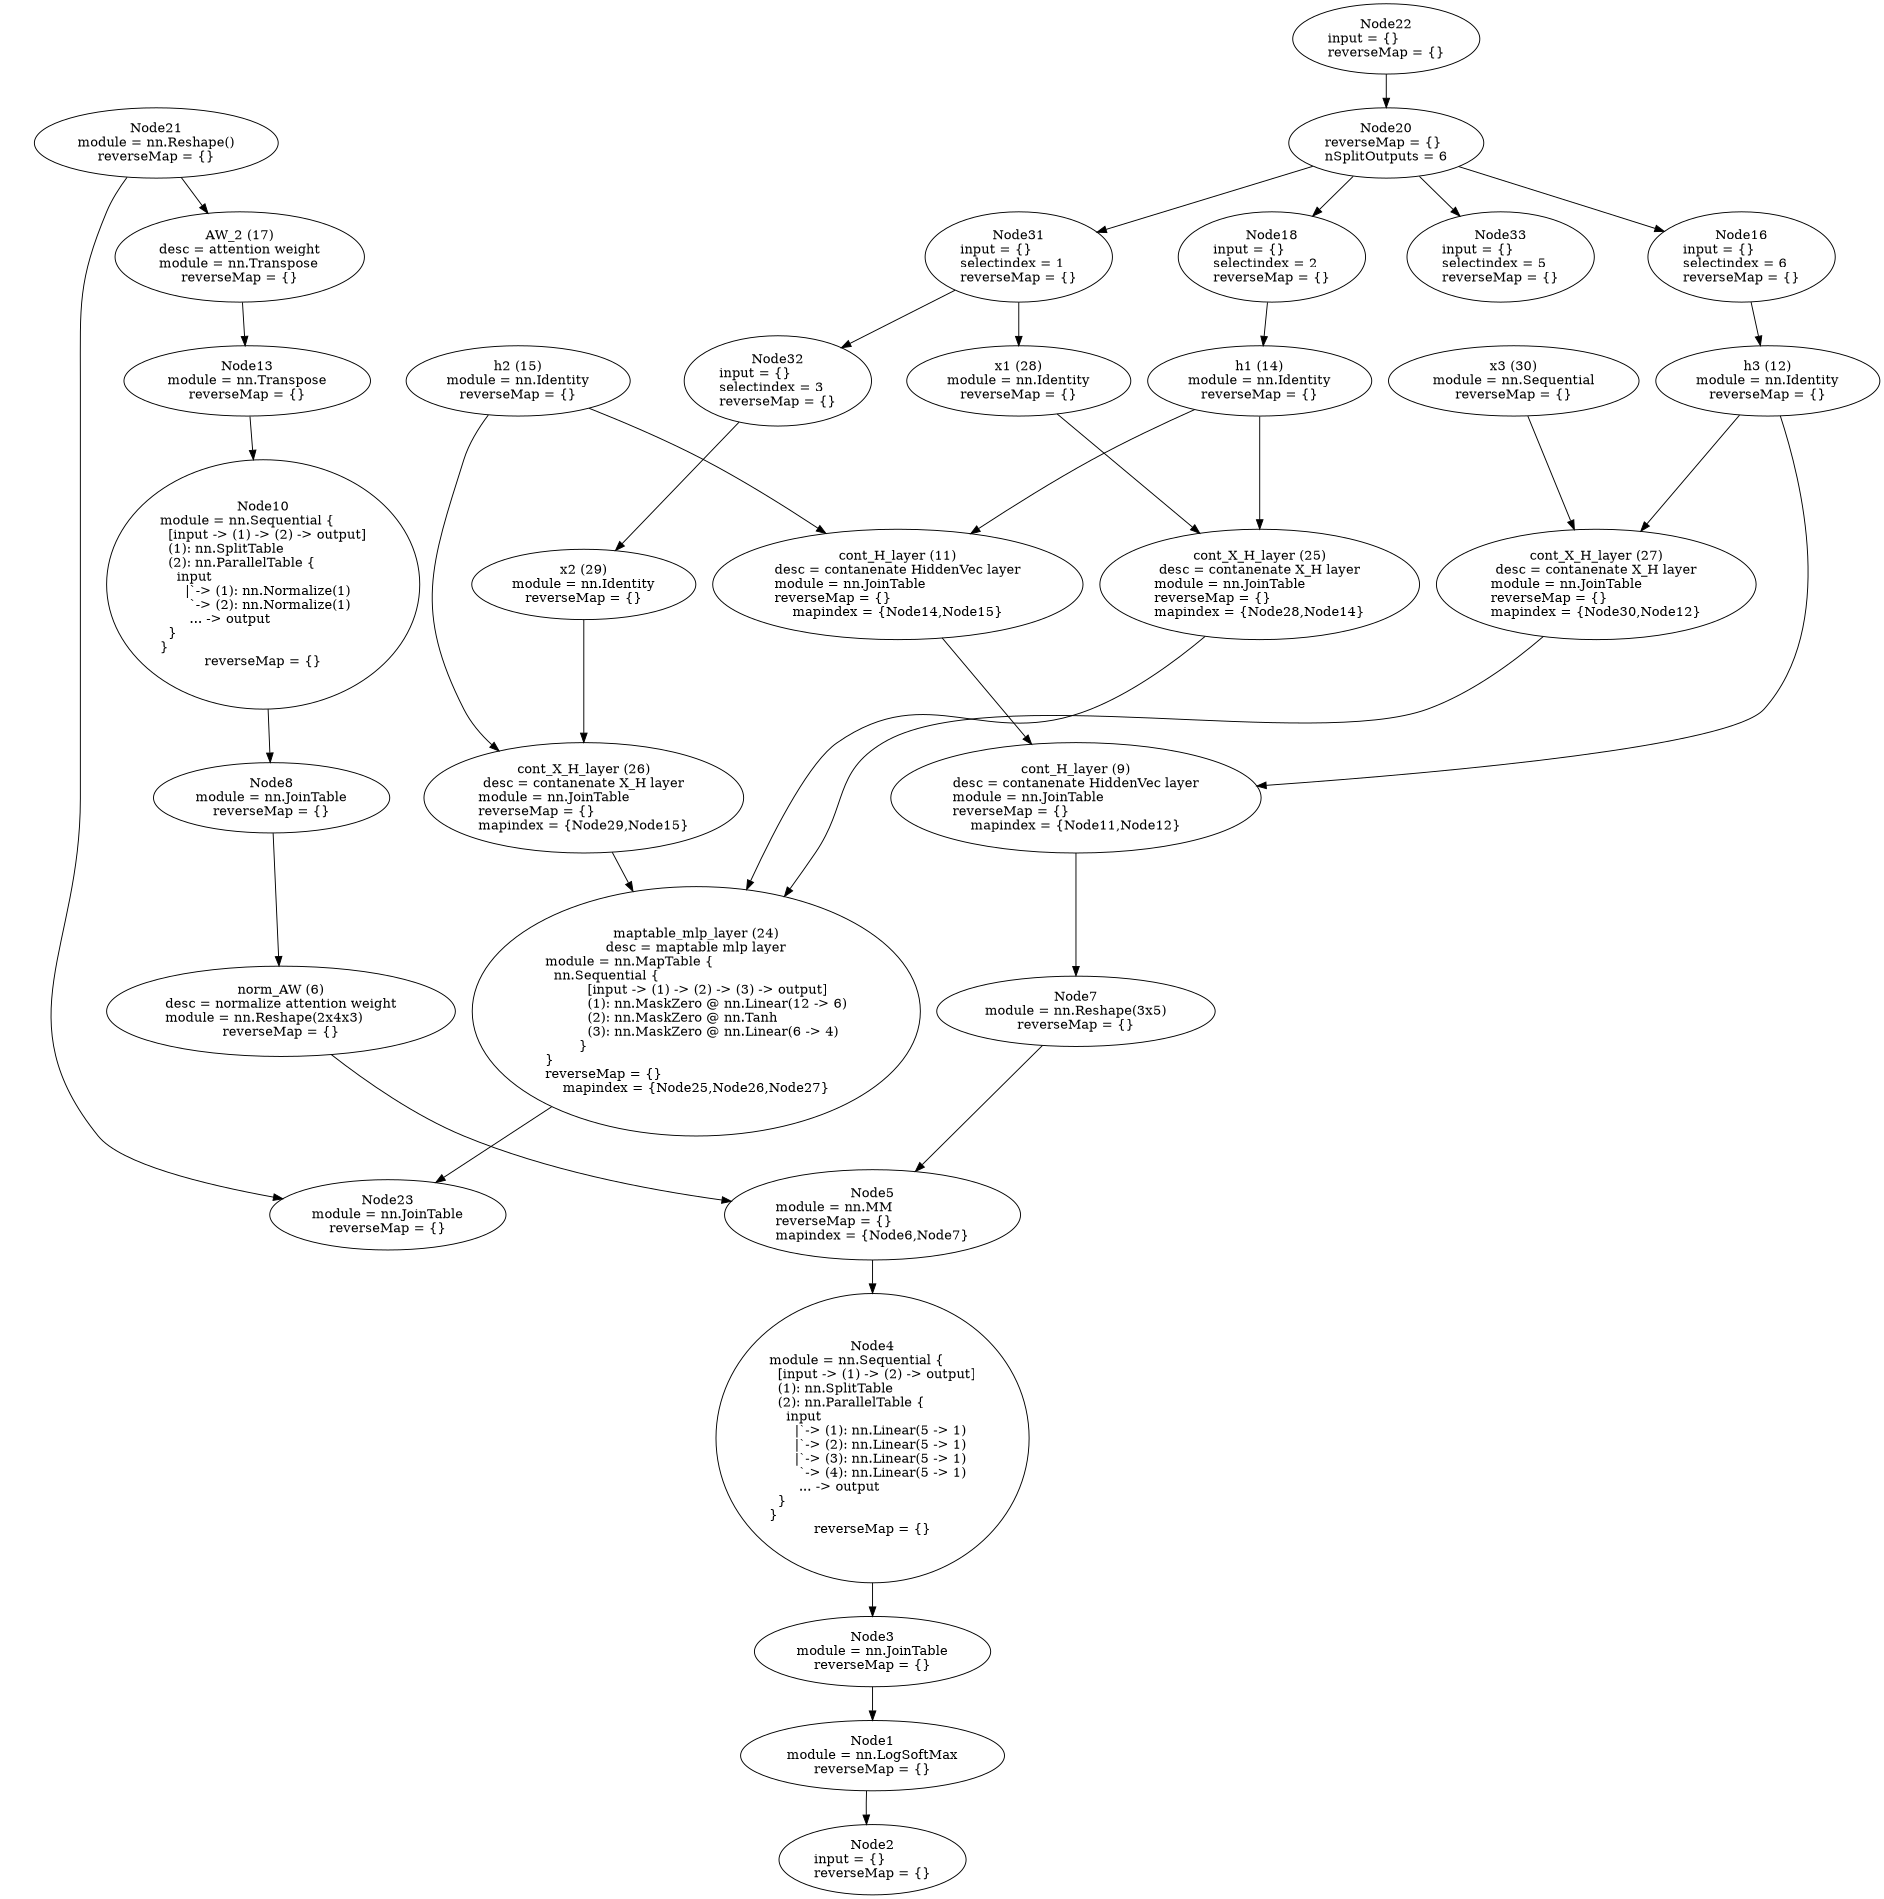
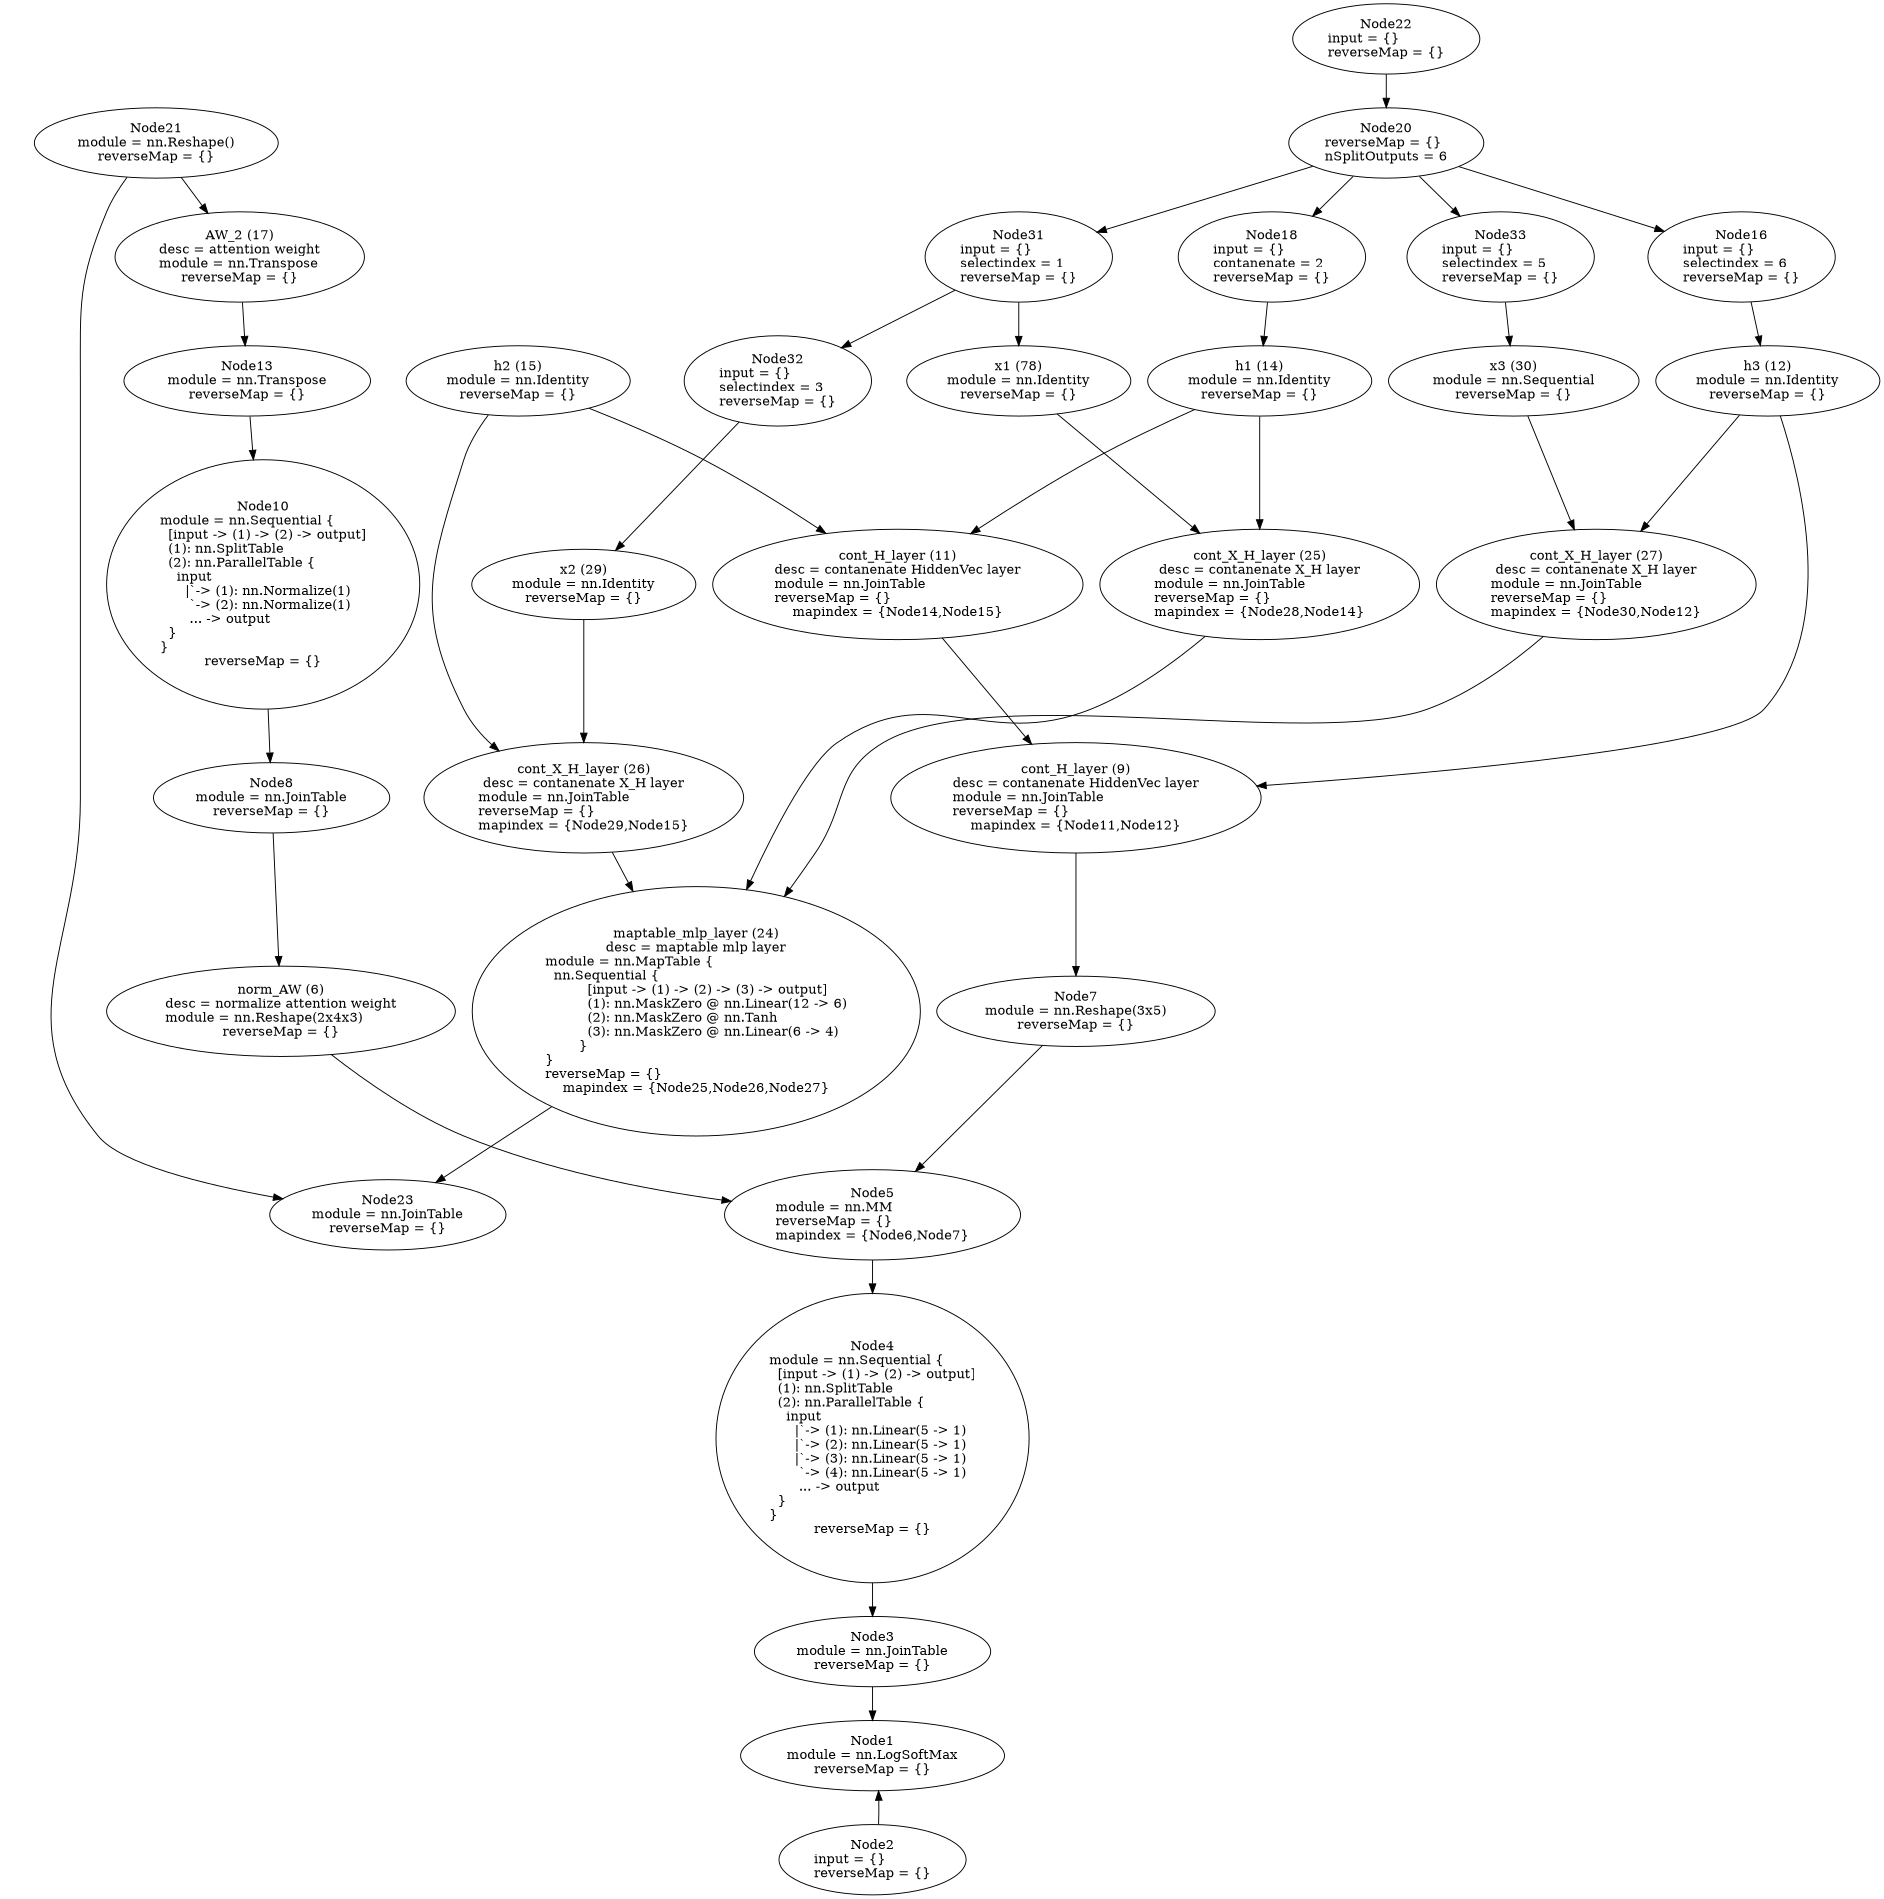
(1272, 257) -> (1272, 257)
none -> (1507, 319)
(1019, 381) -> (1019, 381)
(866, 1803) -> (879, 1812)
